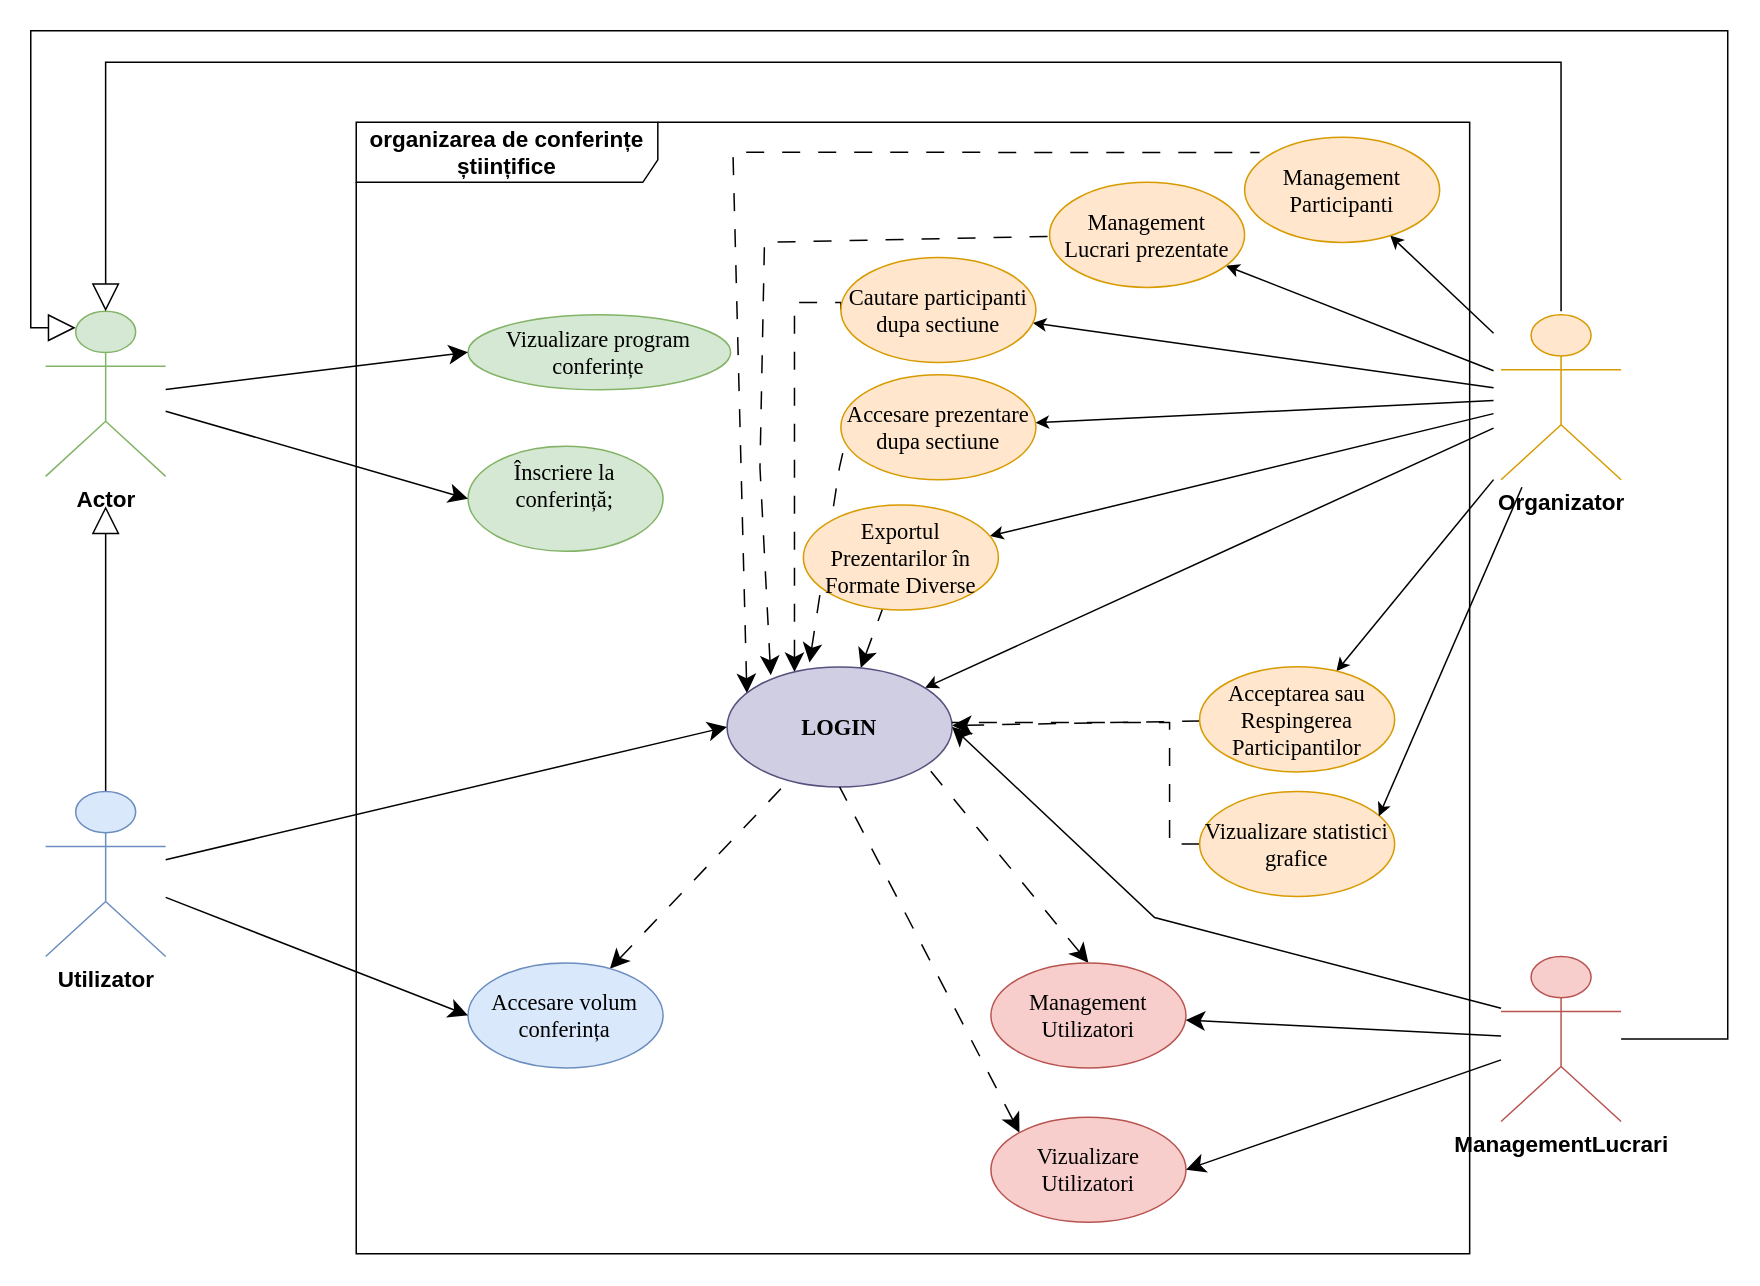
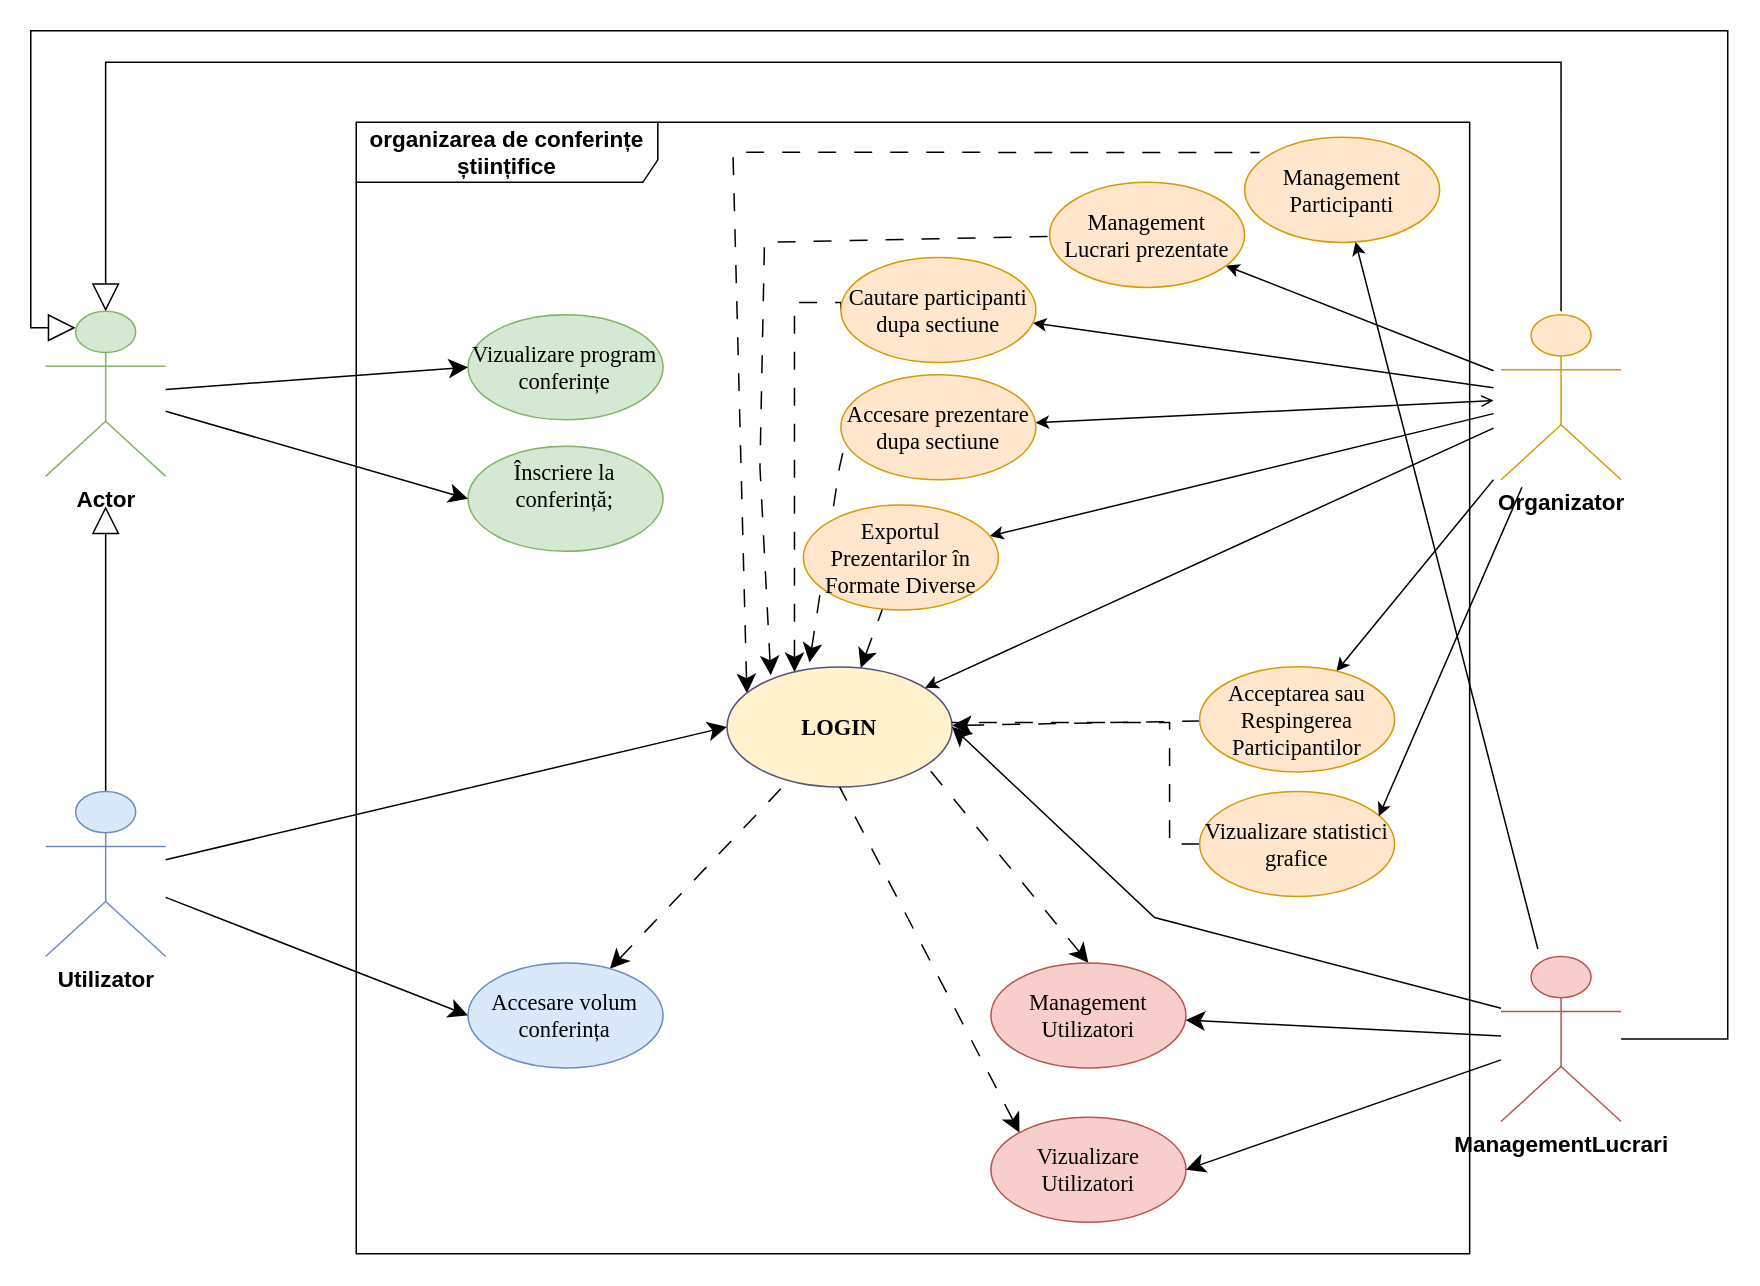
(1445, 288) -> (1395, 398)
(599, 352) -> (565, 367)
(1487, 401) -> (1486, 401)
(839, 727) -> (839, 727)
